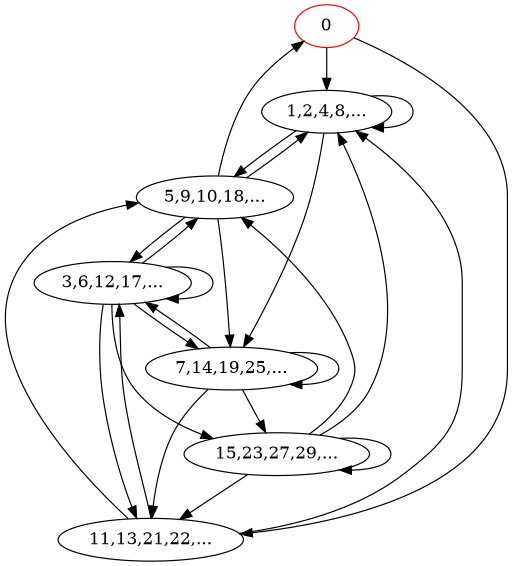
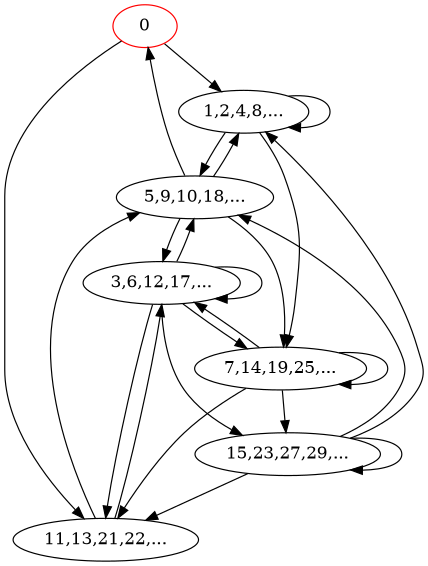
(461, 387) -> none
